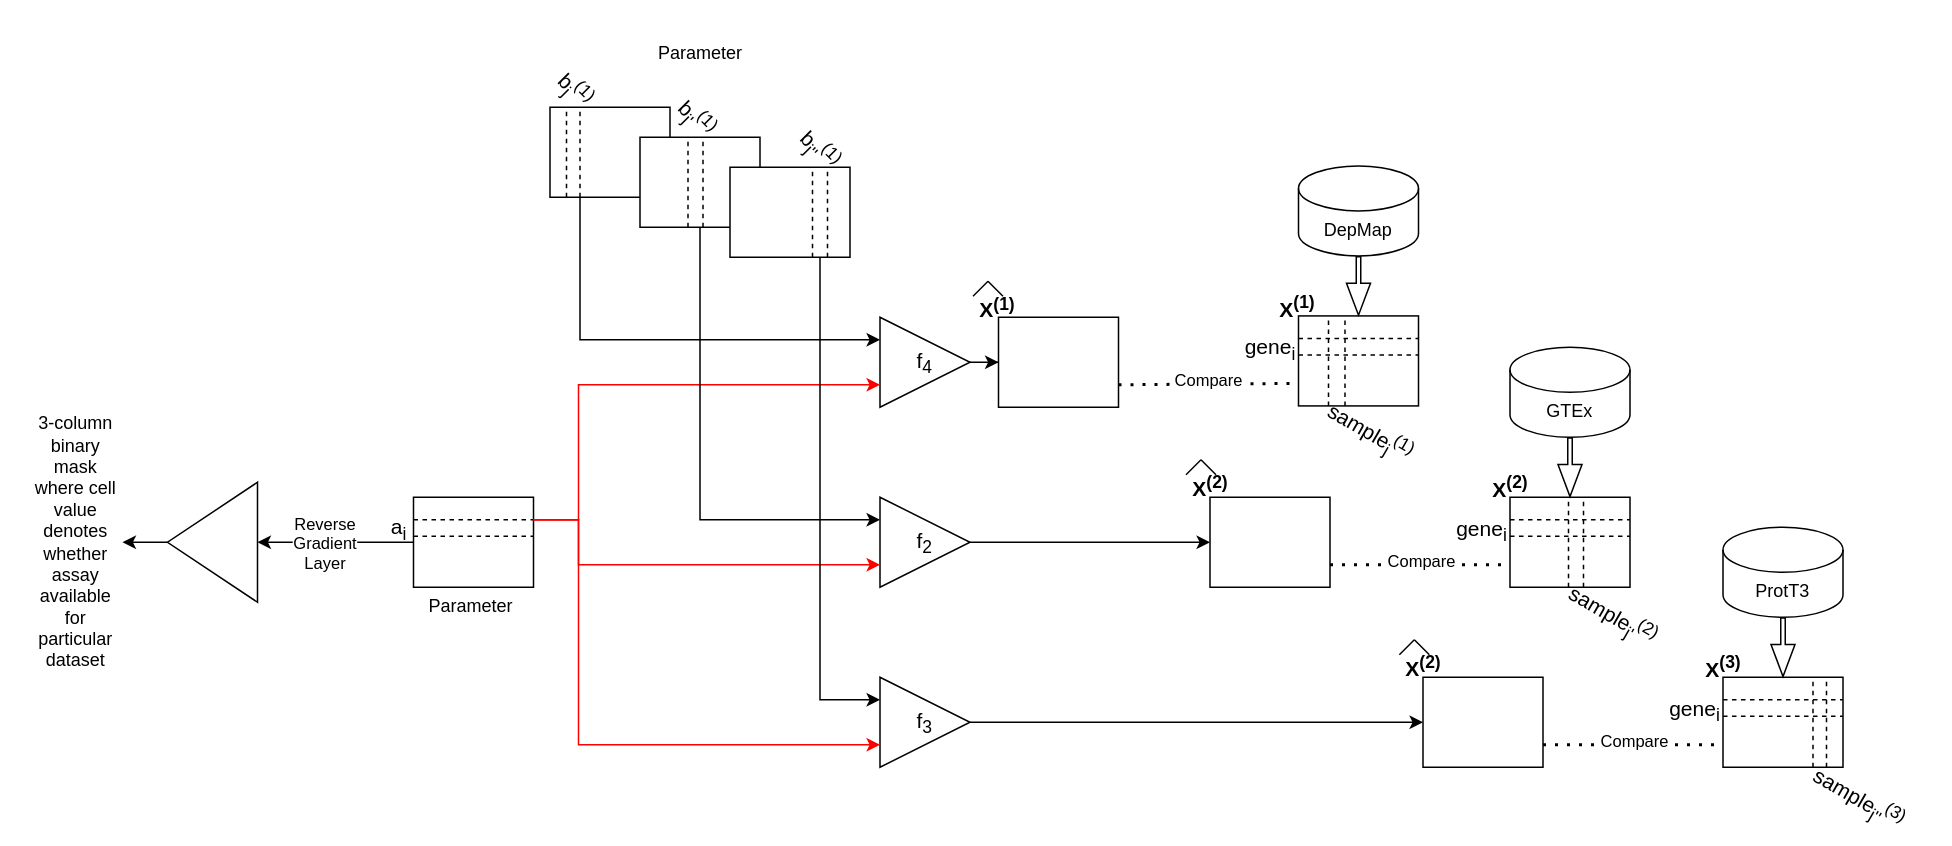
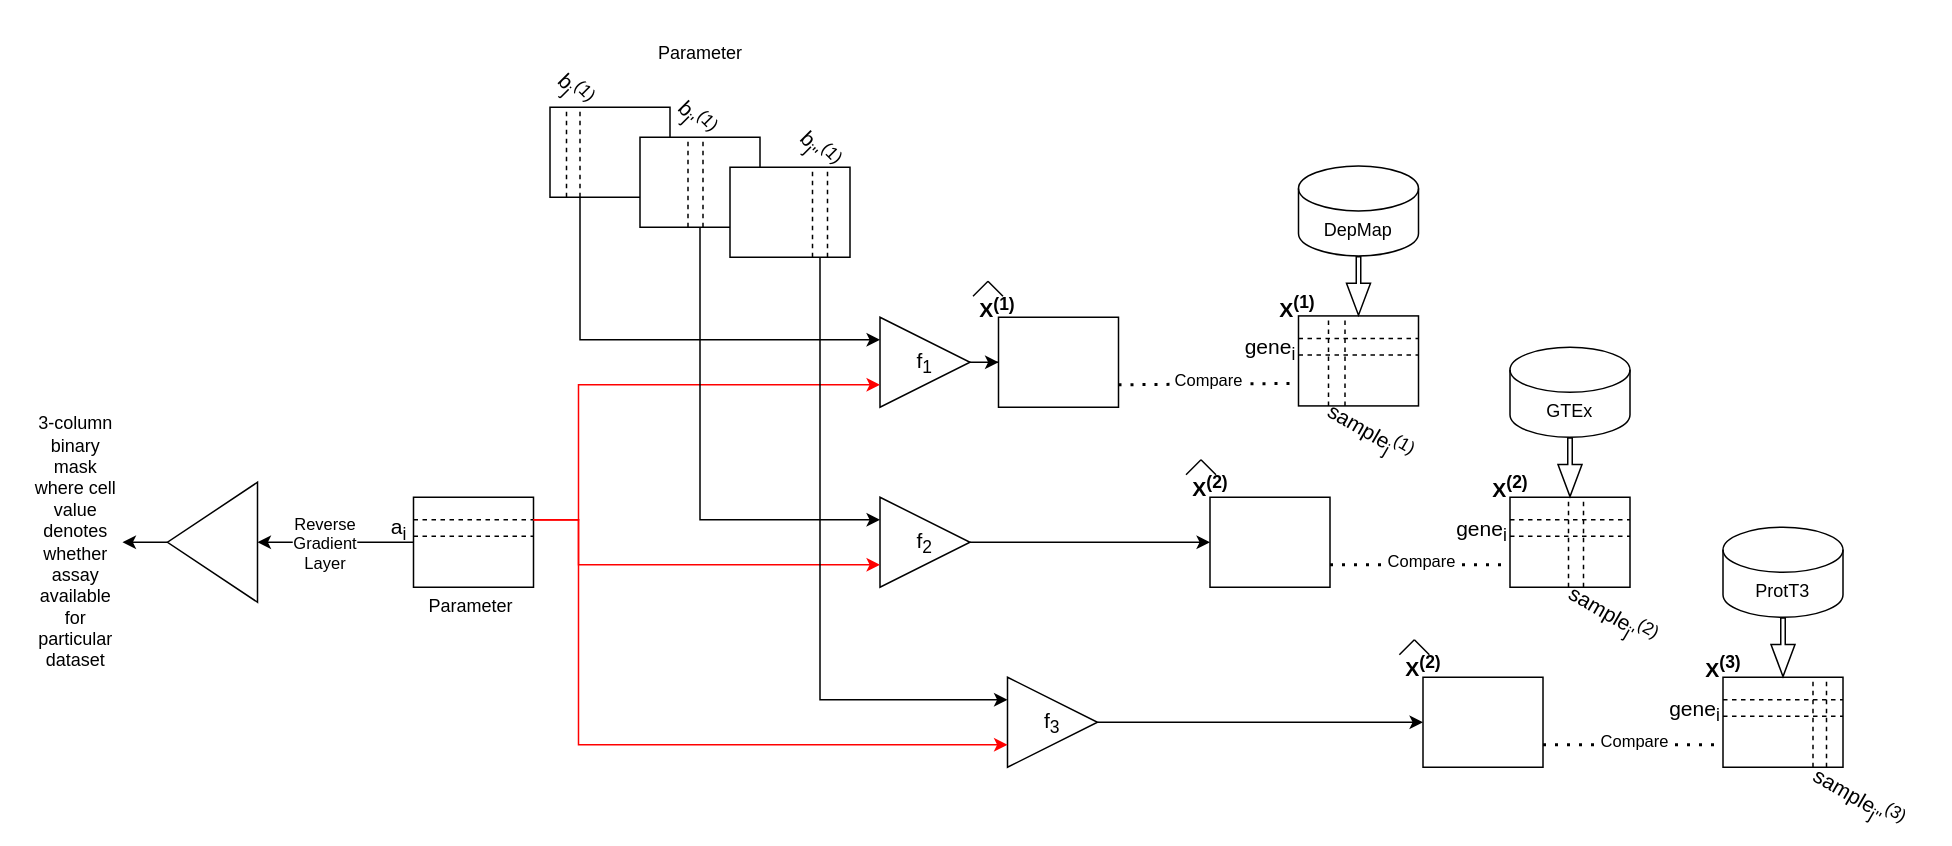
(925, 362) -> (925, 362)
(925, 722) -> (1052, 722)
